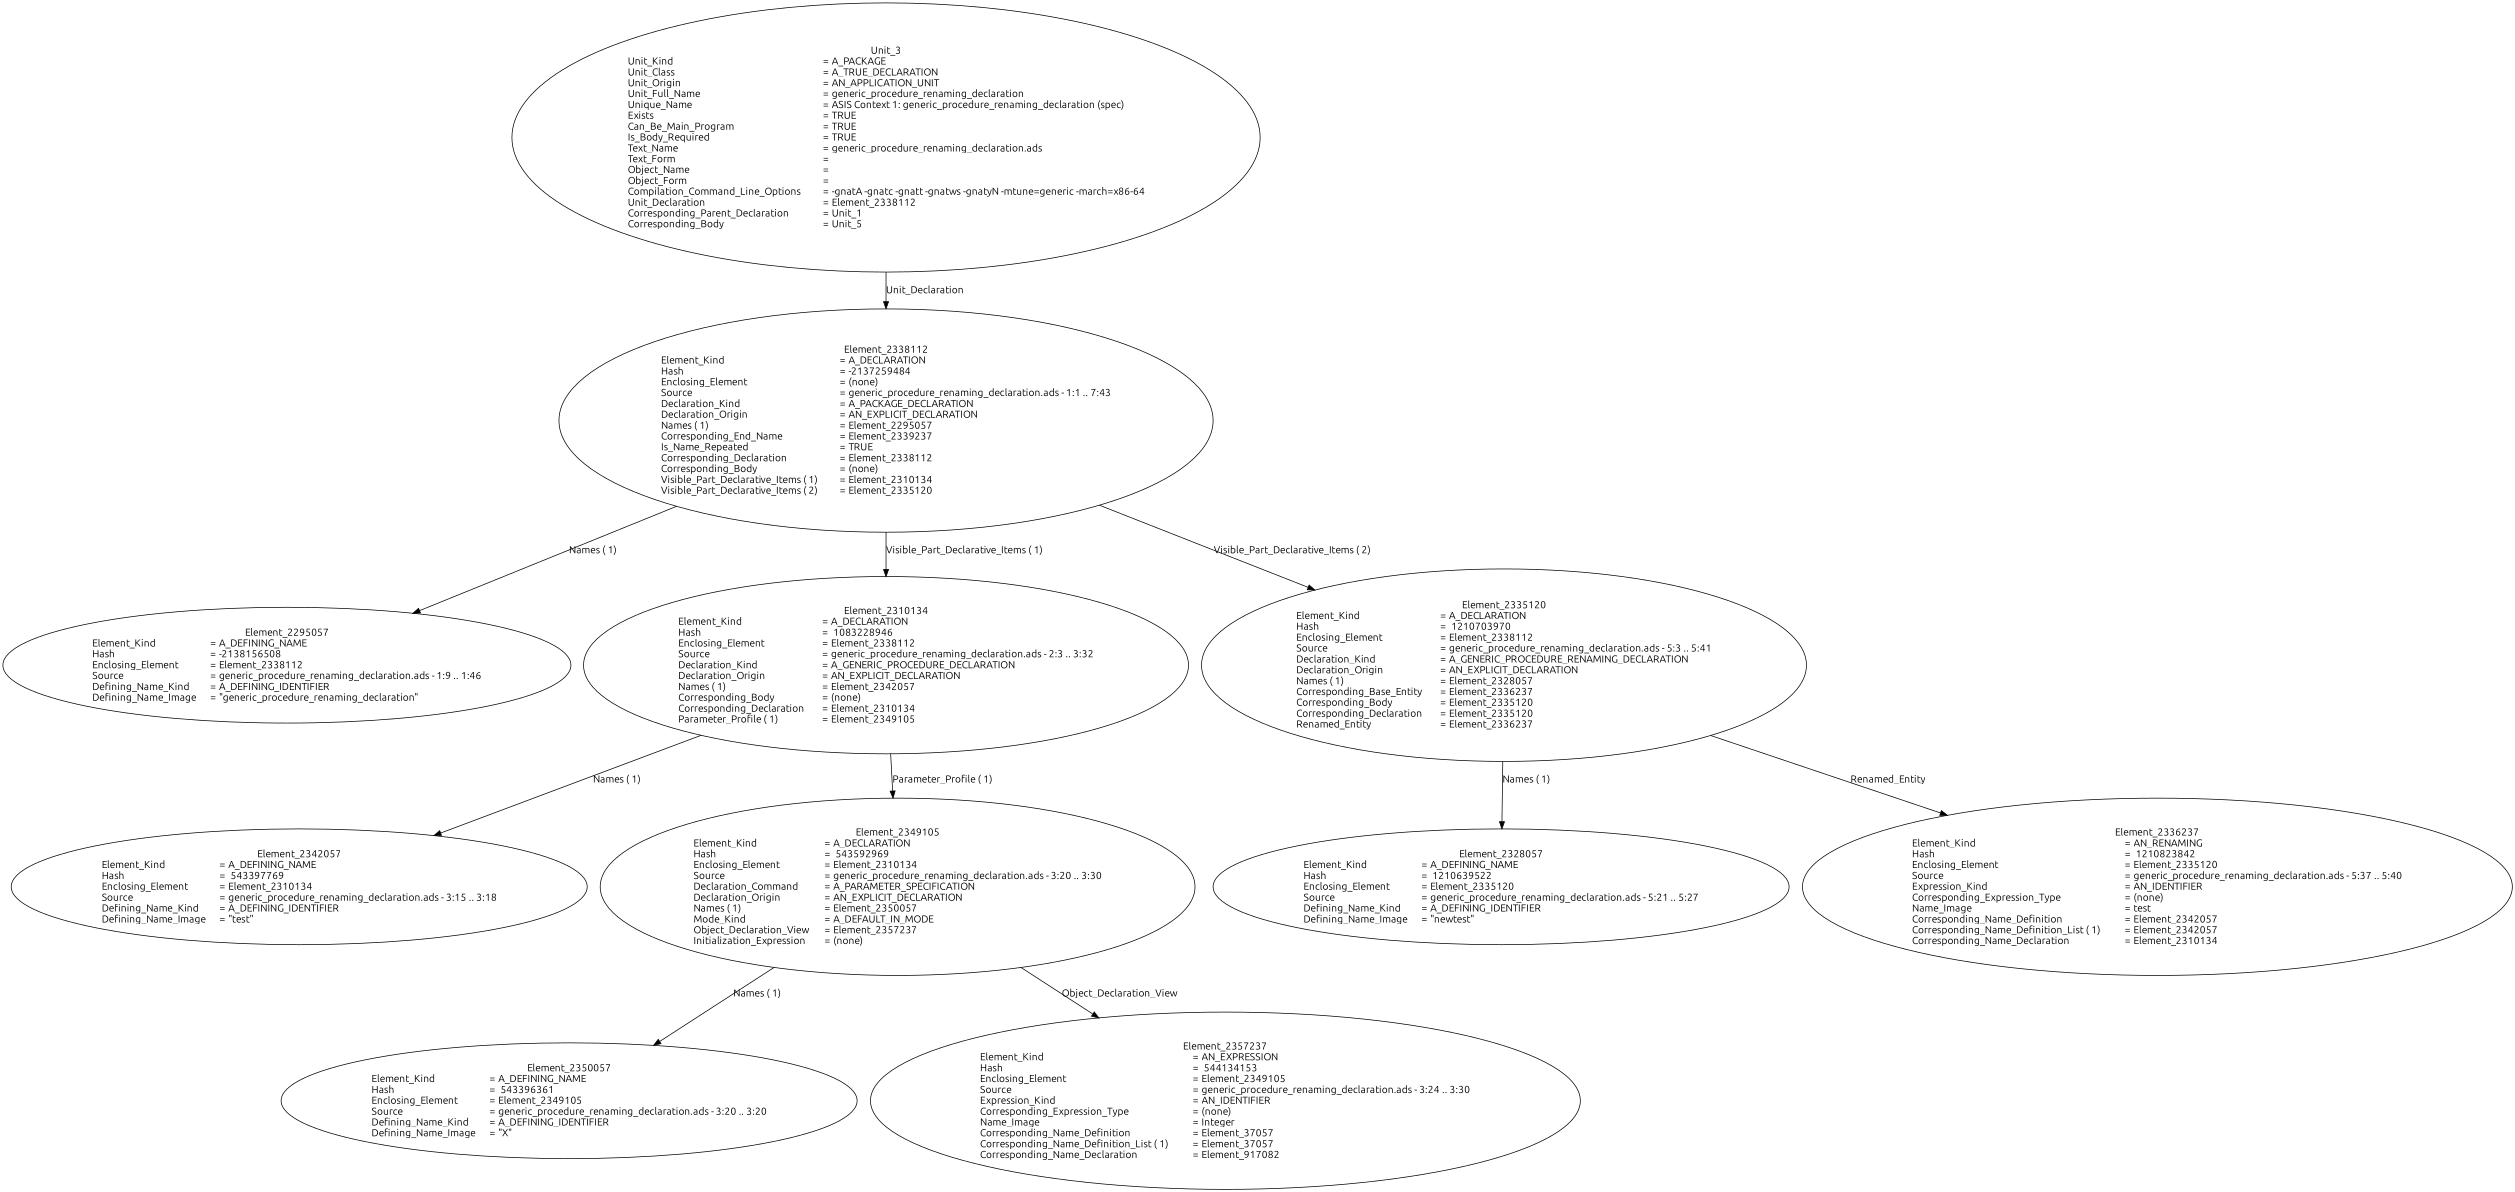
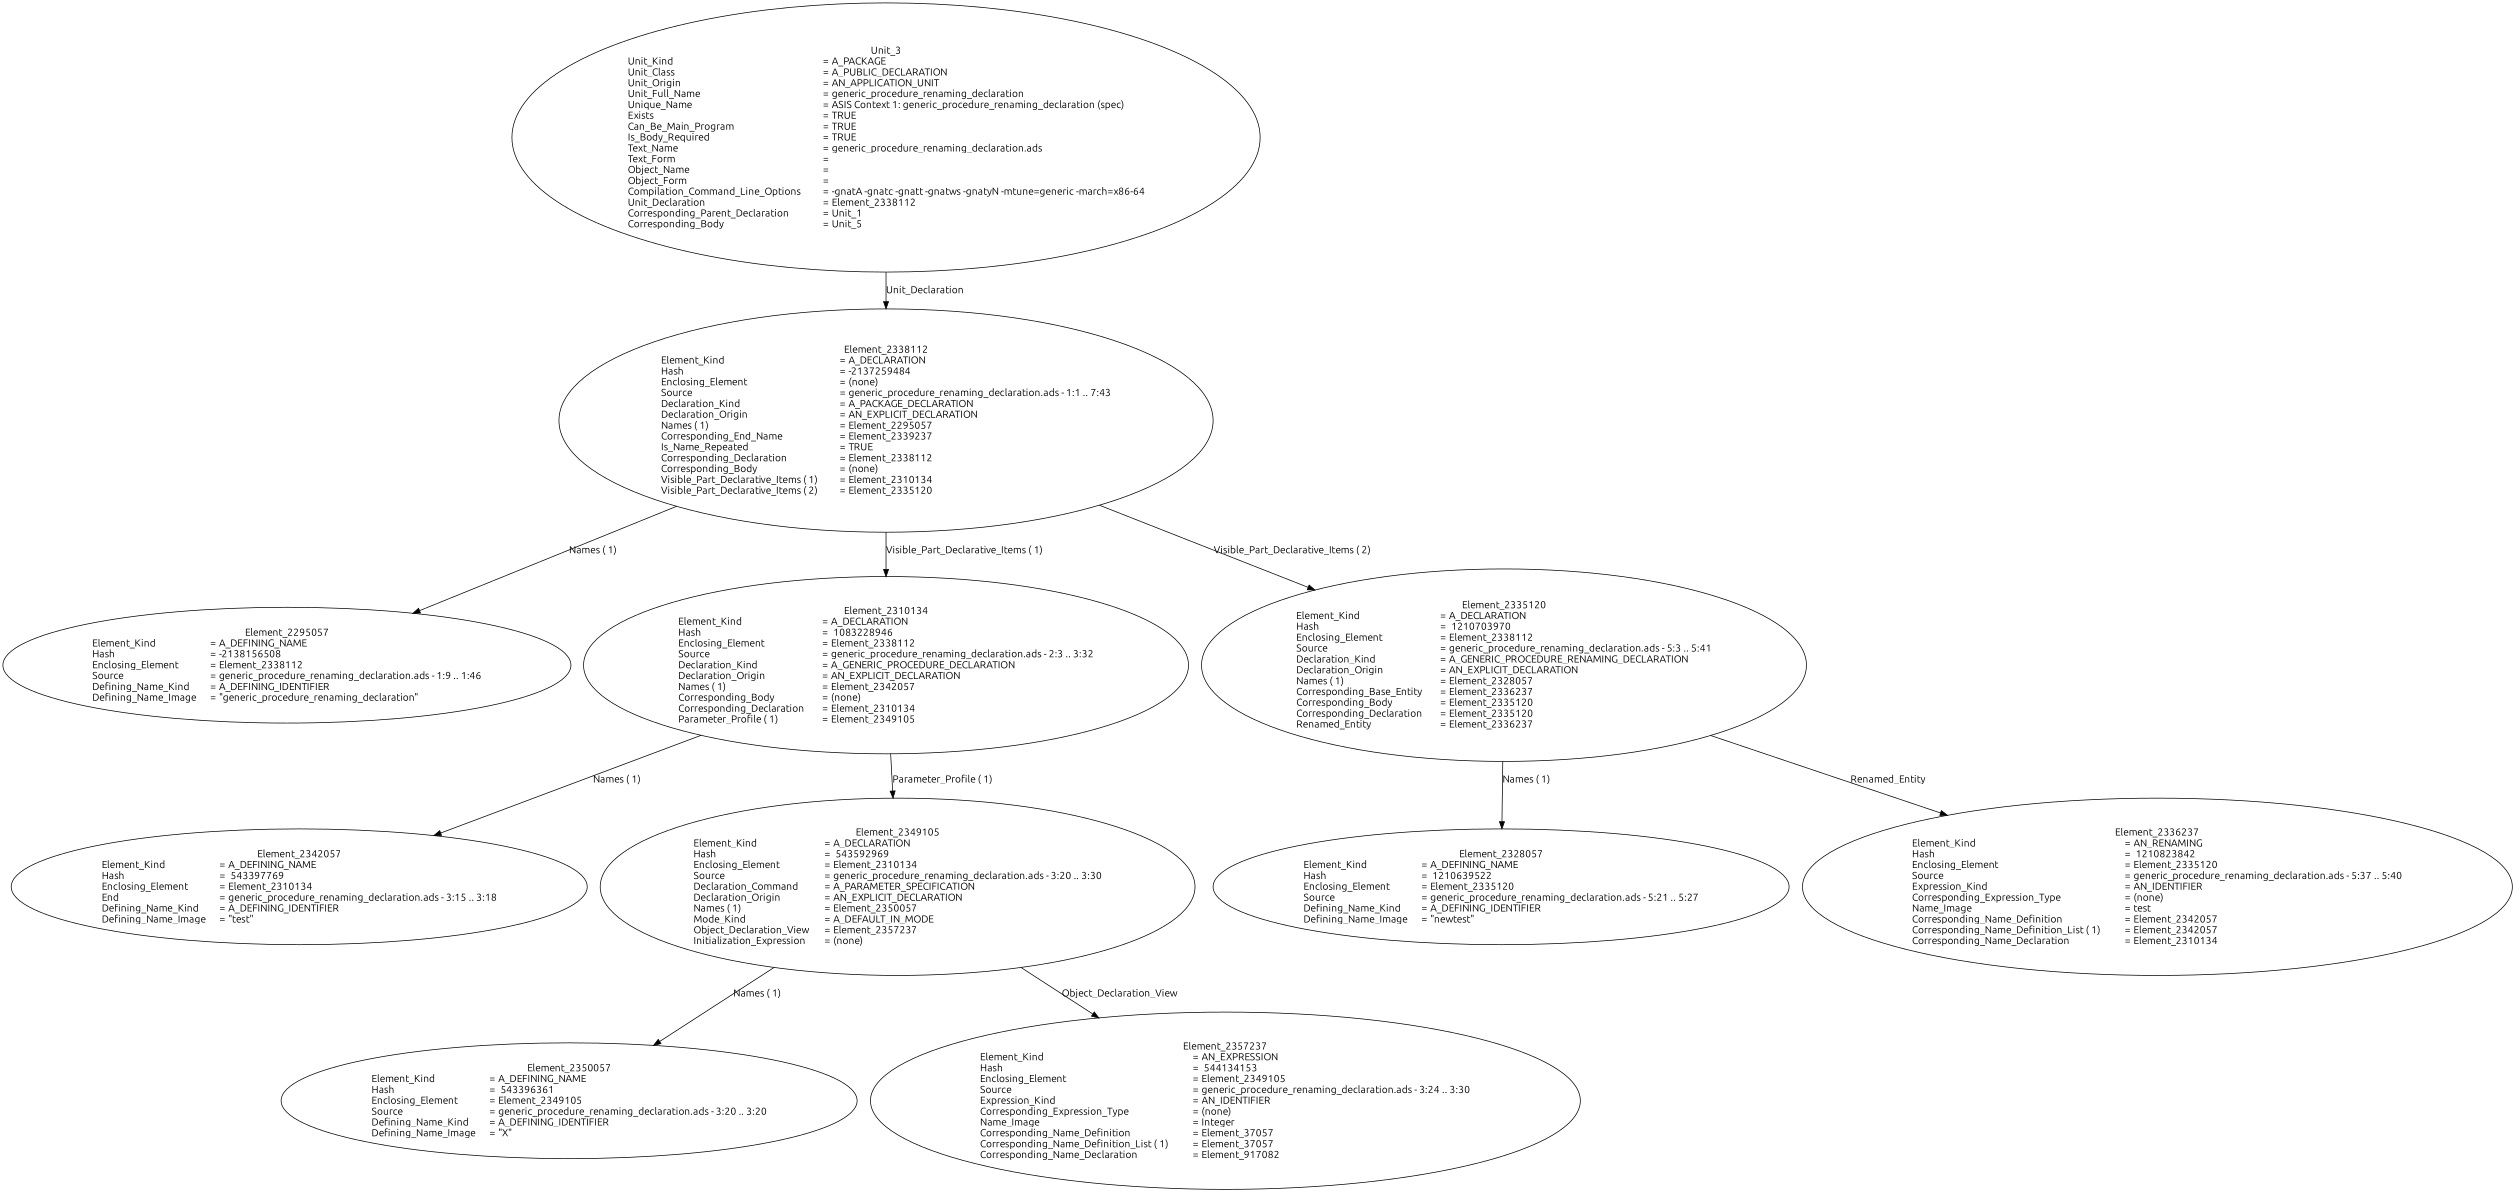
(885, 72) -> (890, 72)
(120, 898) -> (113, 898)
